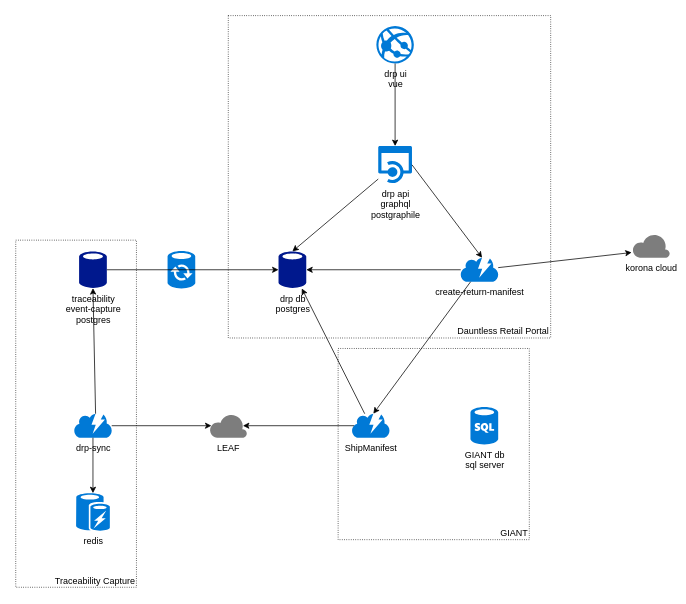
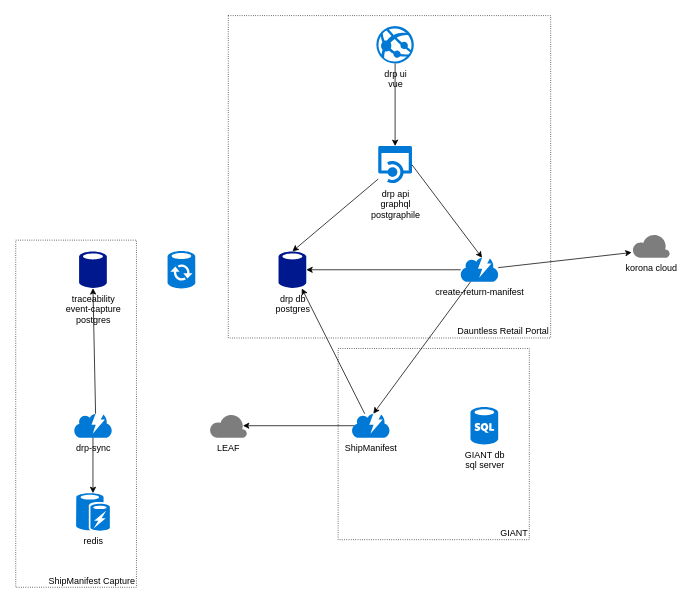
(190, 270) -> none
(159, 426) -> none
(90, 580) -> (88, 580)
